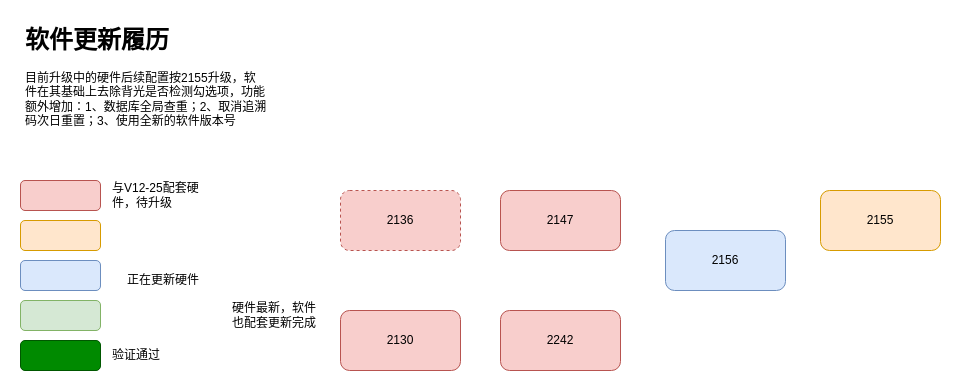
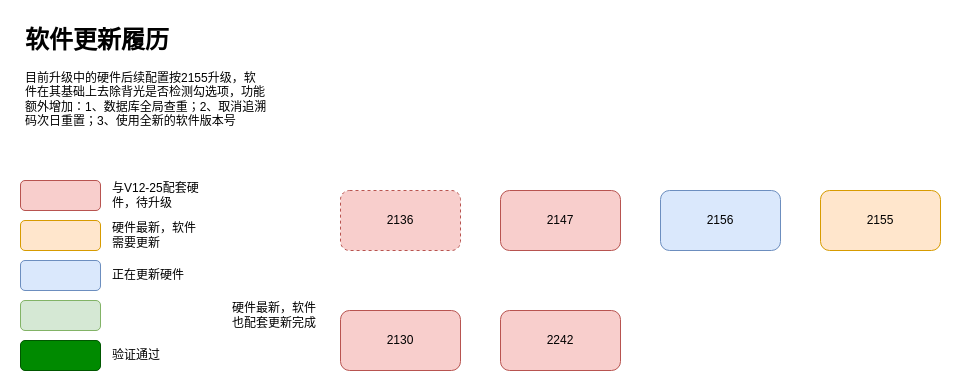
none -> (156, 236)
(726, 261) -> (721, 221)
(171, 281) -> (156, 276)
